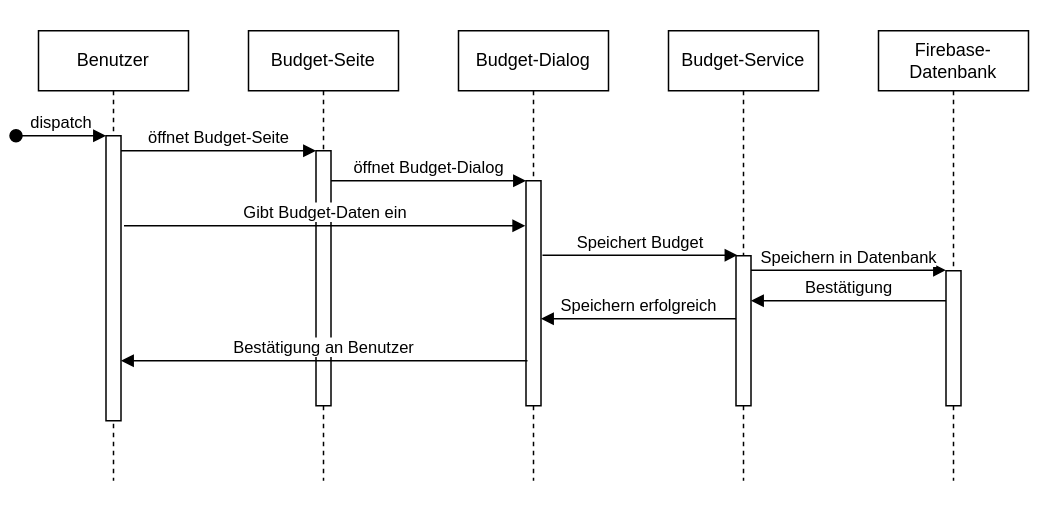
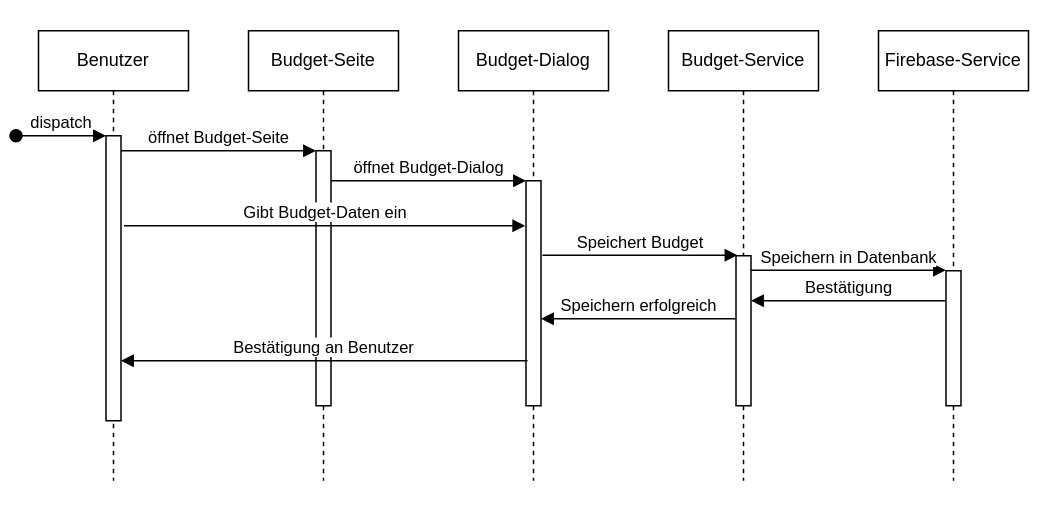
(953, 61) -> (953, 61)
